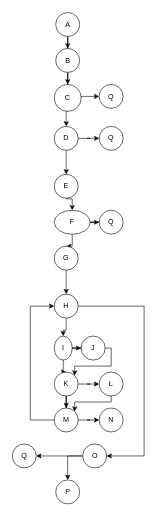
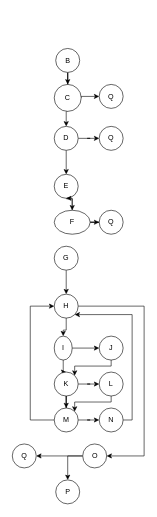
(68, 24) -> none
(68, 44) -> none
(72, 245) -> (72, 209)
none -> (106, 315)
(93, 348) -> (111, 348)
